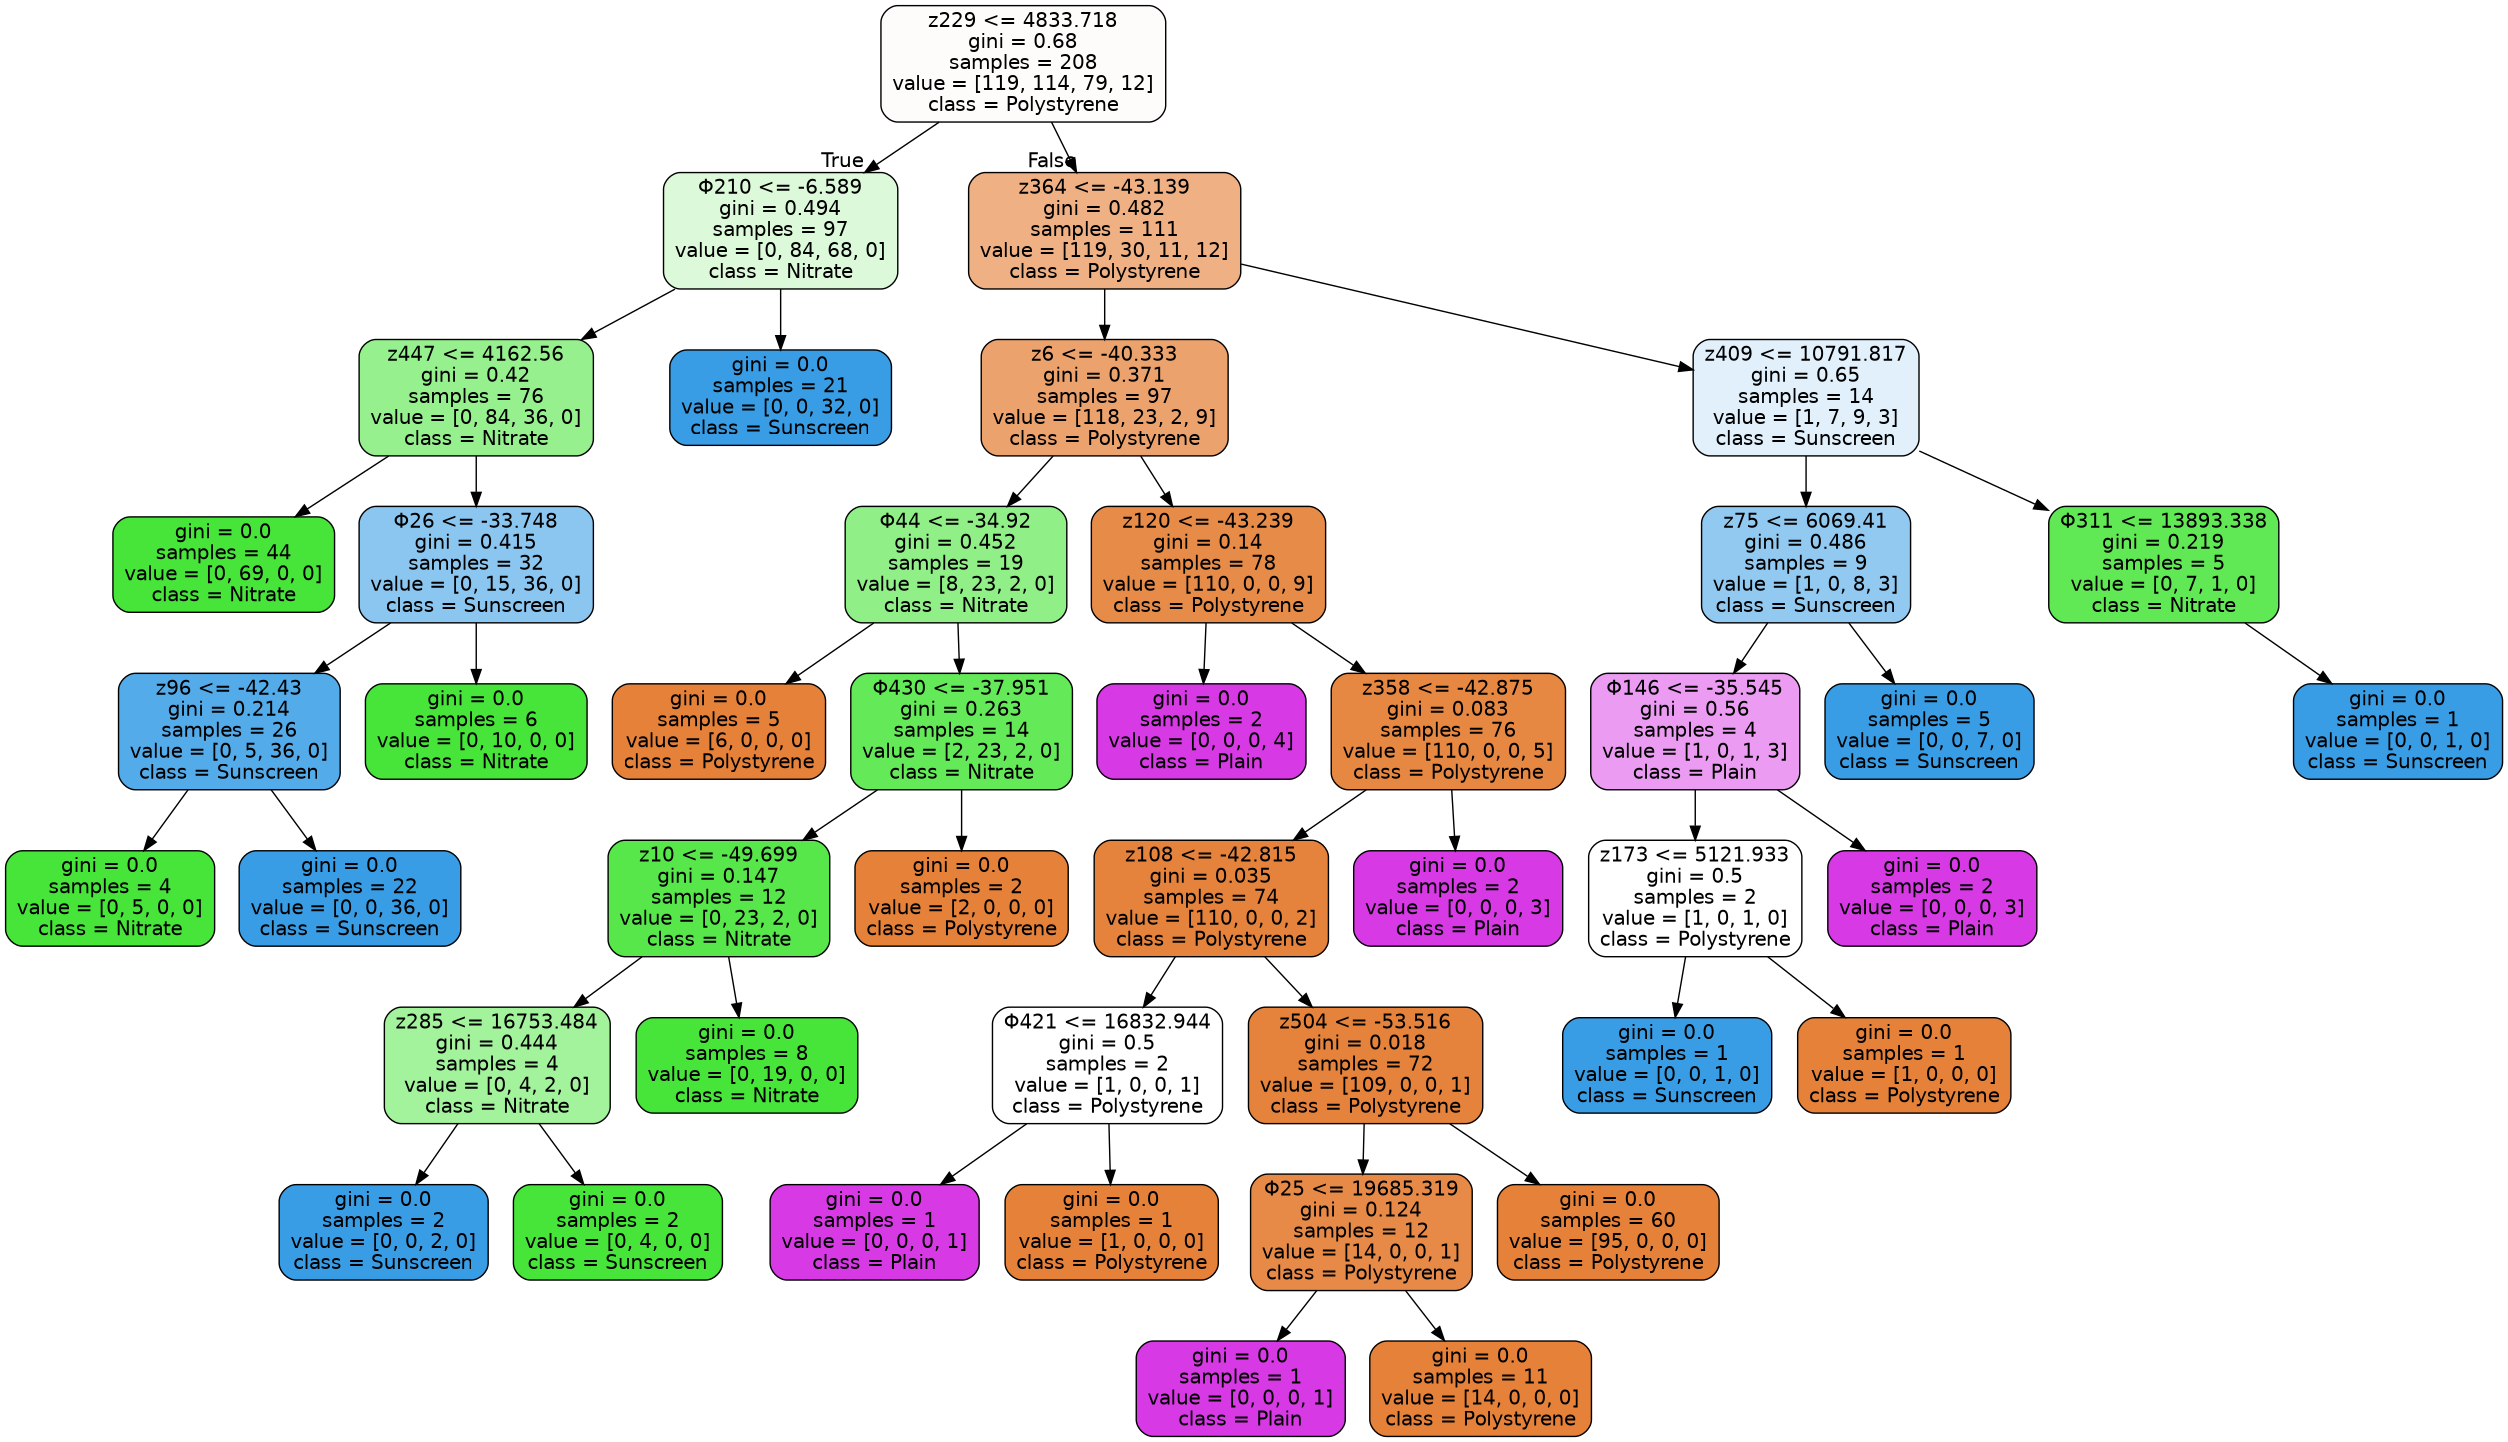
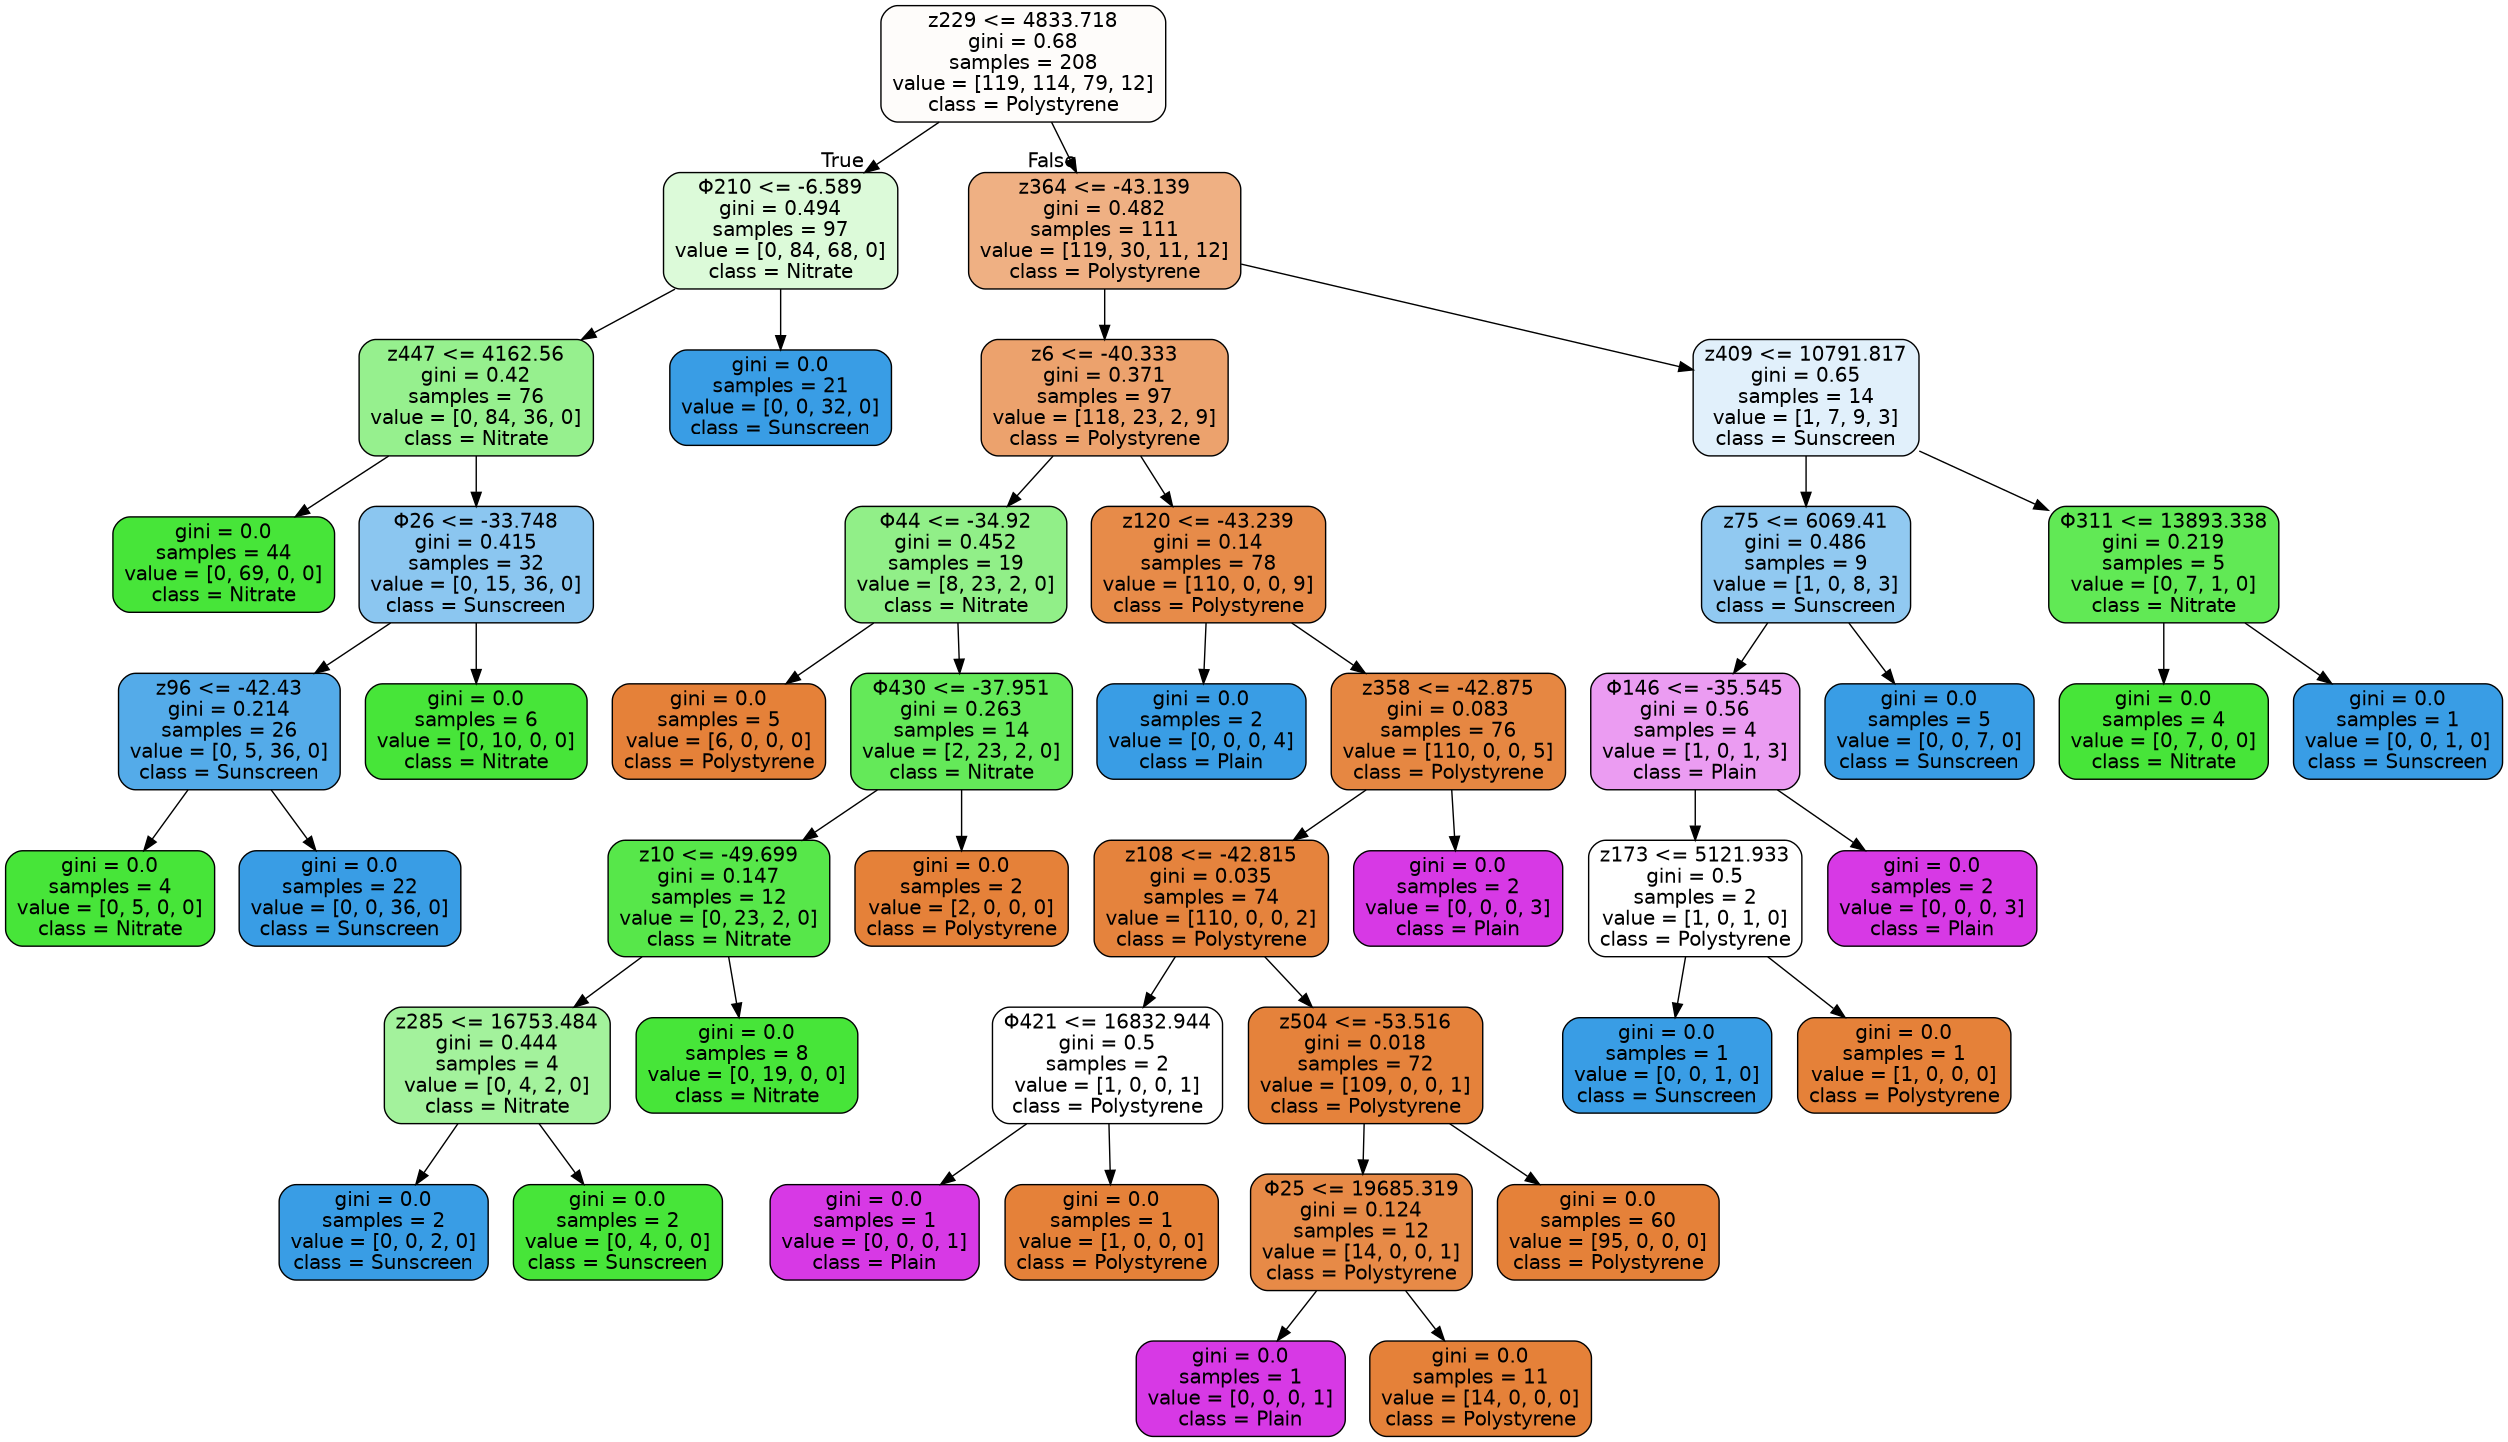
(1201, 732) -> (1201, 732)
none -> (2164, 732)
